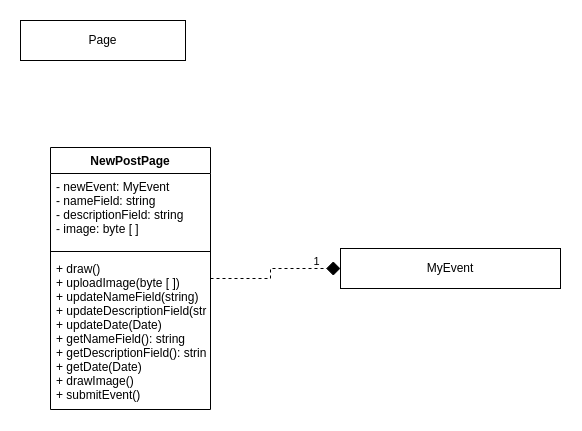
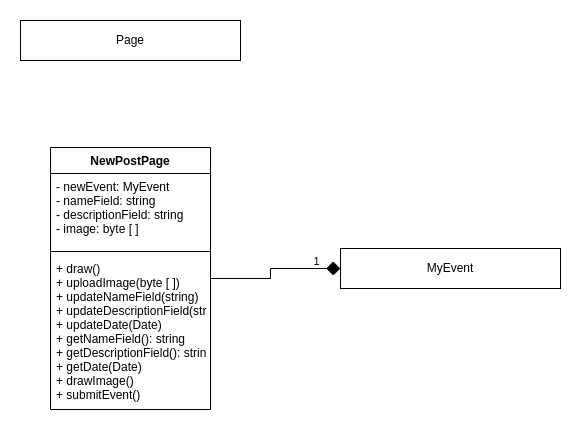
(103, 41) -> (131, 41)
(271, 276) -> (271, 276)
